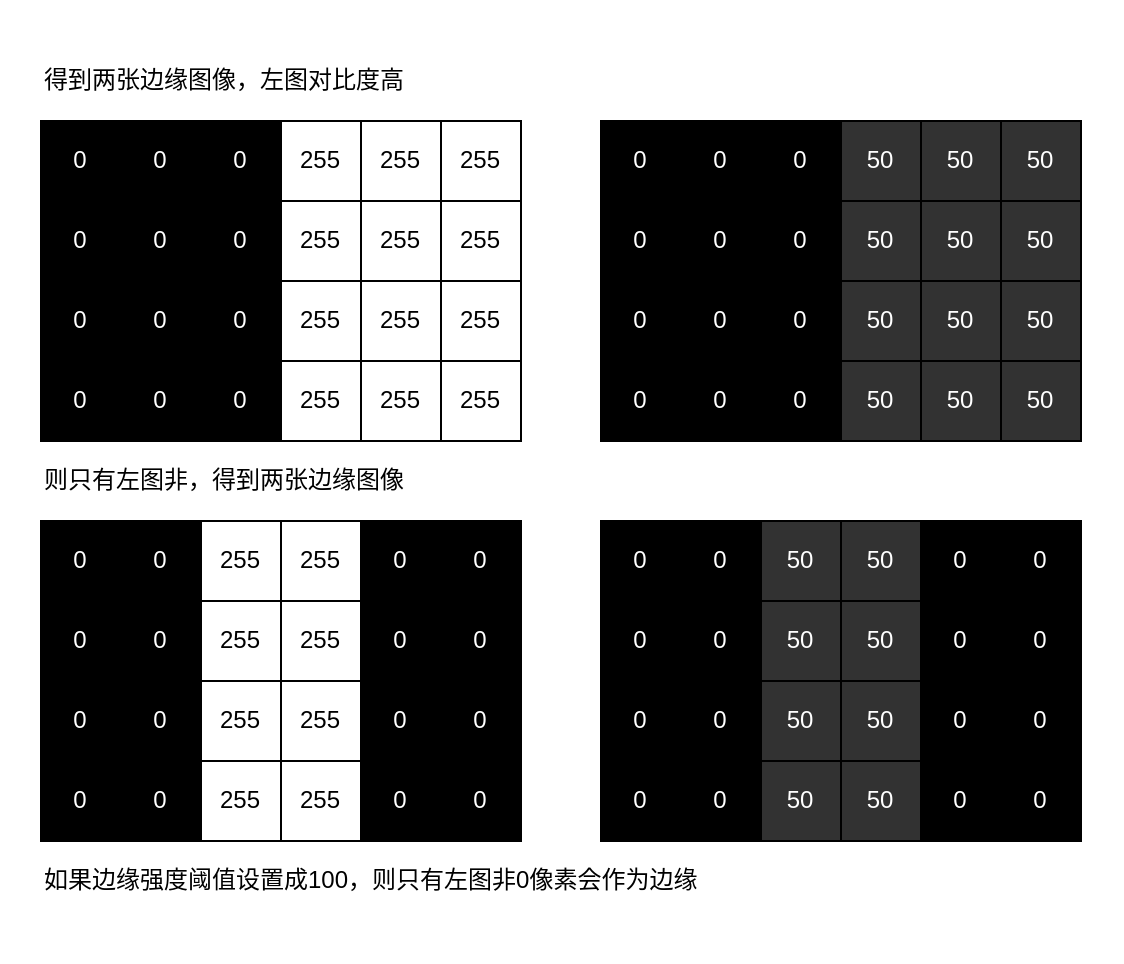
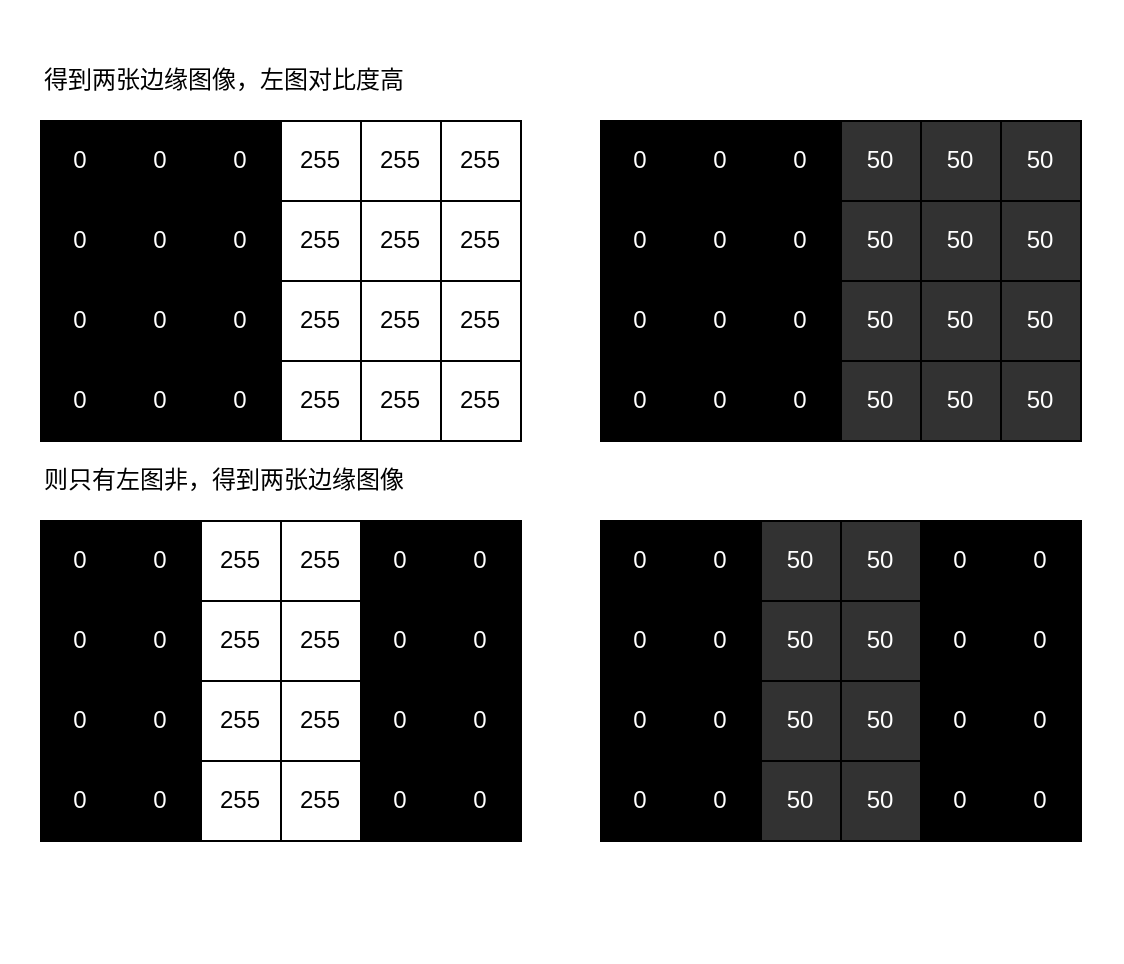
(521, 881) -> none
